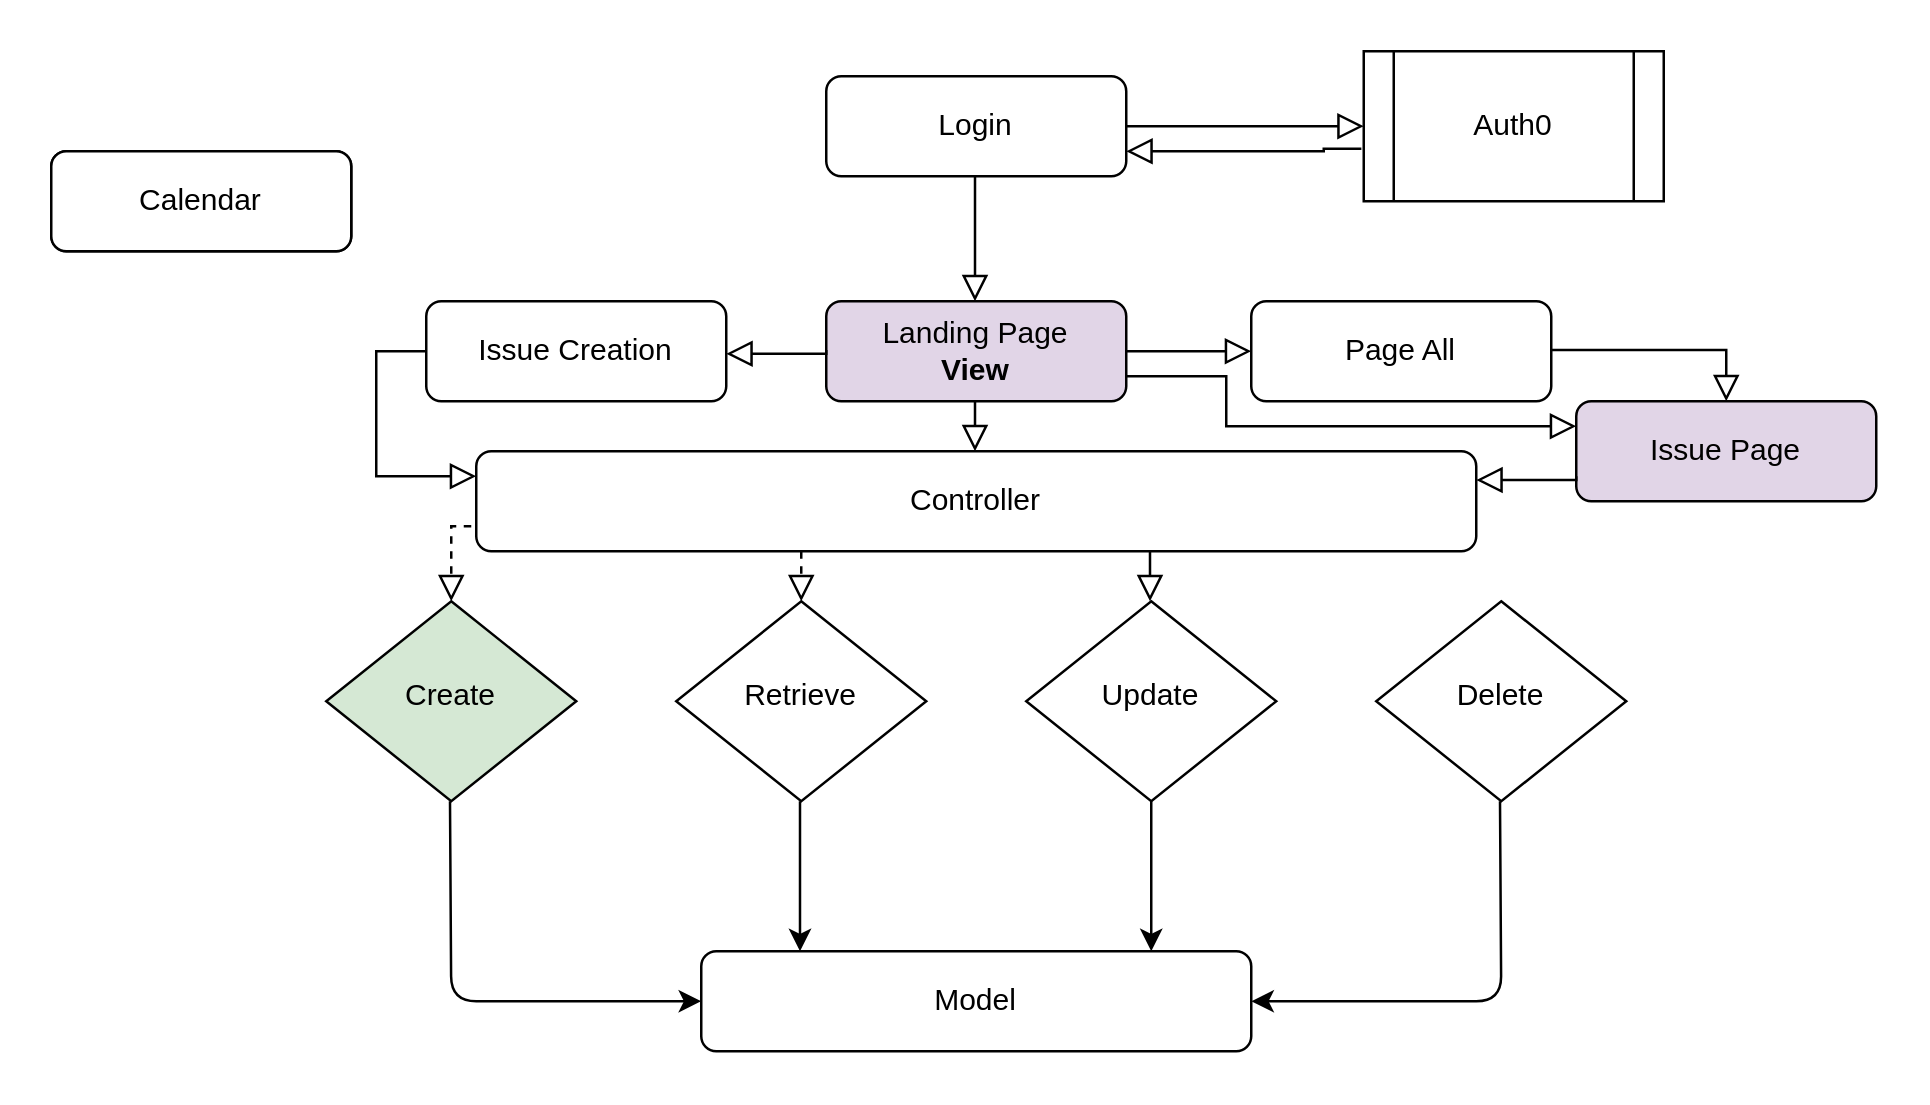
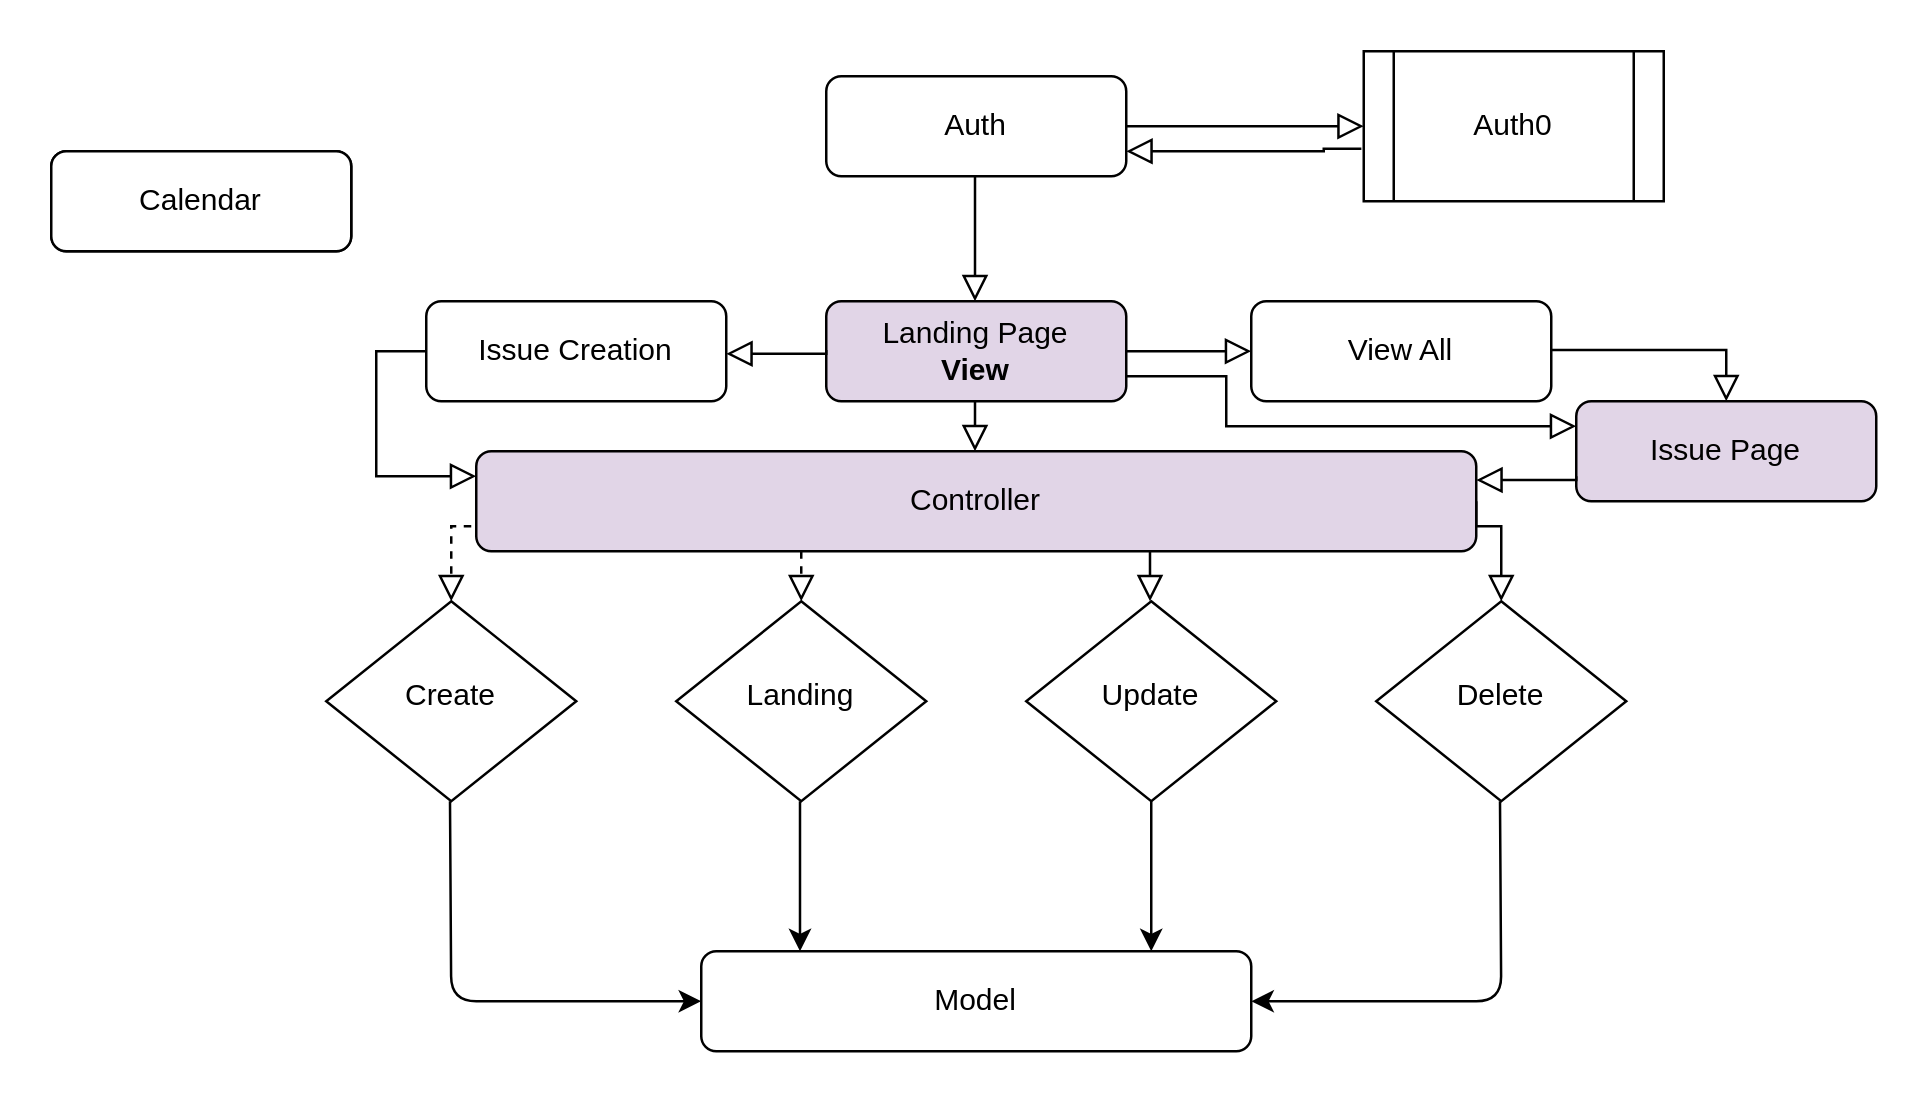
(976, 126) -> (976, 126)
(1401, 351) -> (1401, 351)
(976, 501) -> (976, 501)
none -> (1501, 536)
(801, 696) -> (801, 696)
(451, 701) -> (451, 701)
